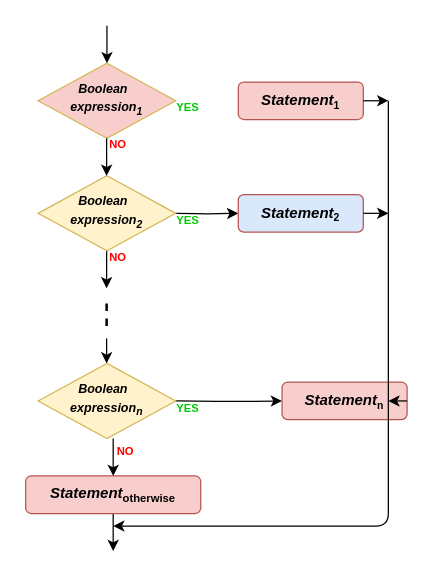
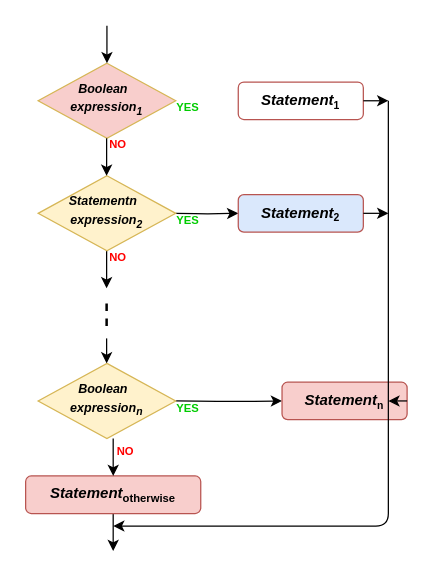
(301, 101) -> (301, 101)
(107, 211) -> (107, 211)
